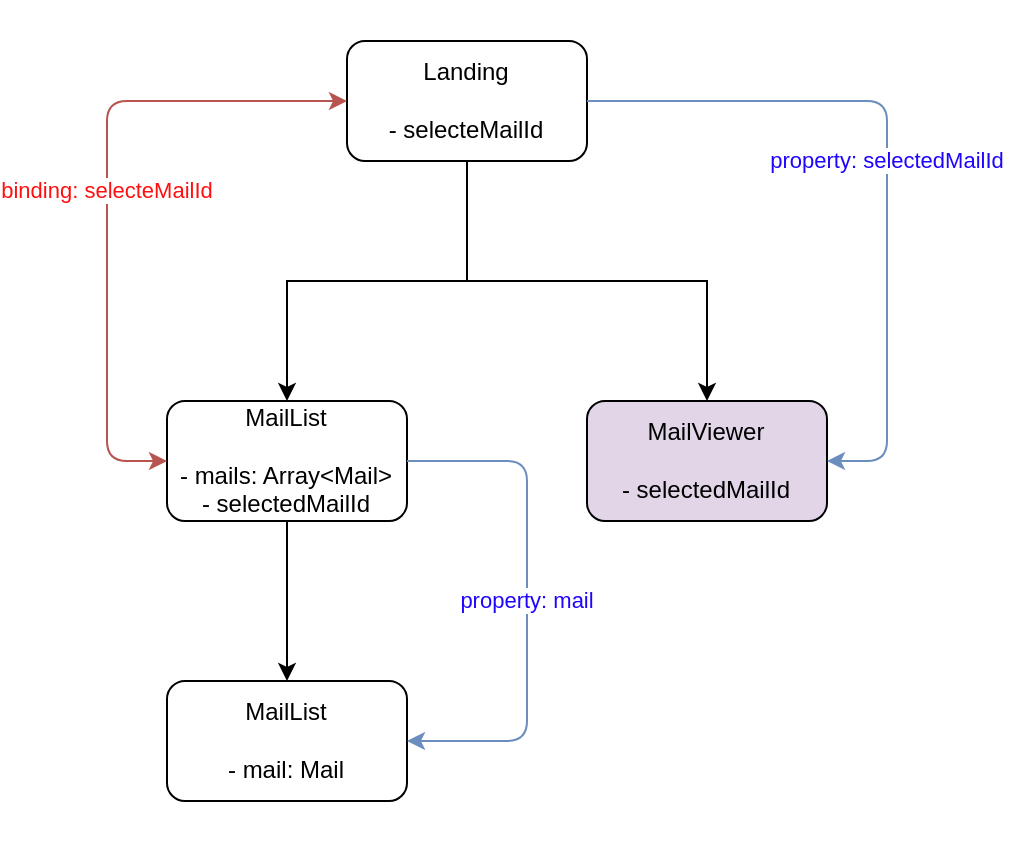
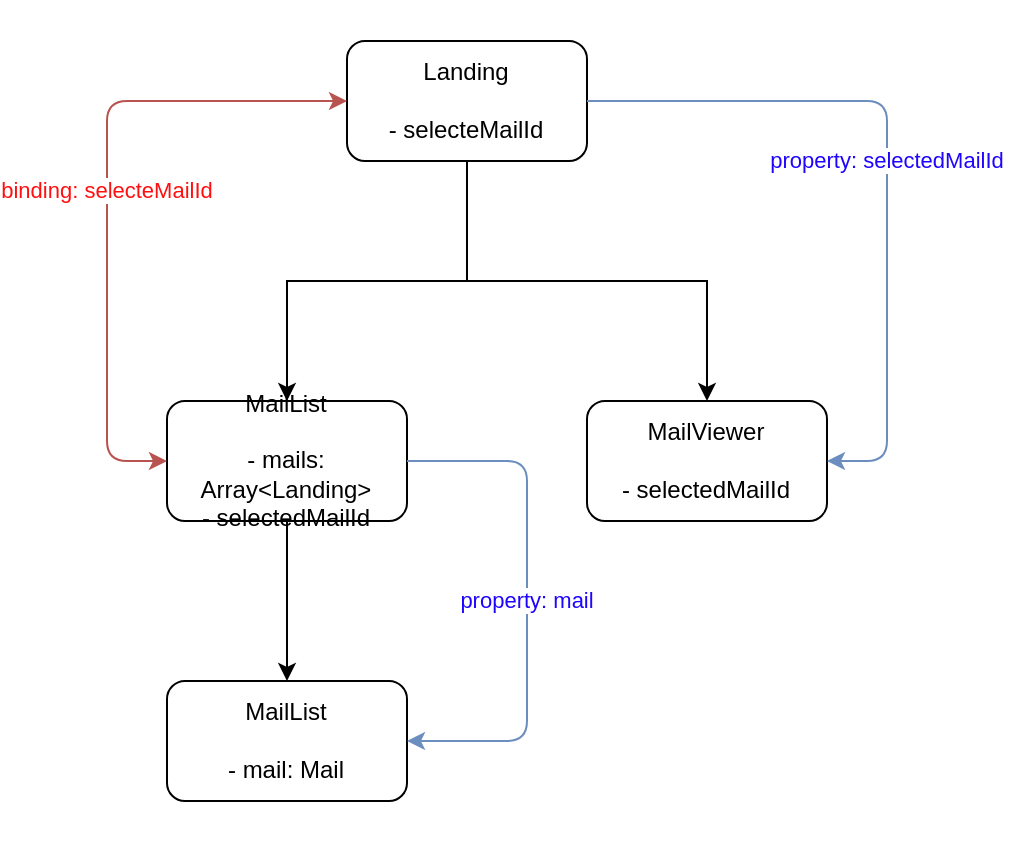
(287, 461) -> (287, 461)
(707, 461) -> (707, 461)
